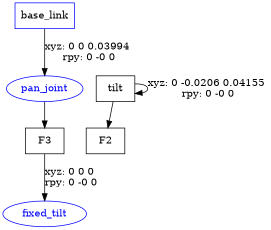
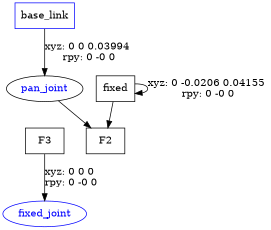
(45, 89) -> (45, 89)
(116, 89) -> (116, 89)
(45, 111) -> (72, 112)
(45, 214) -> (45, 214)
